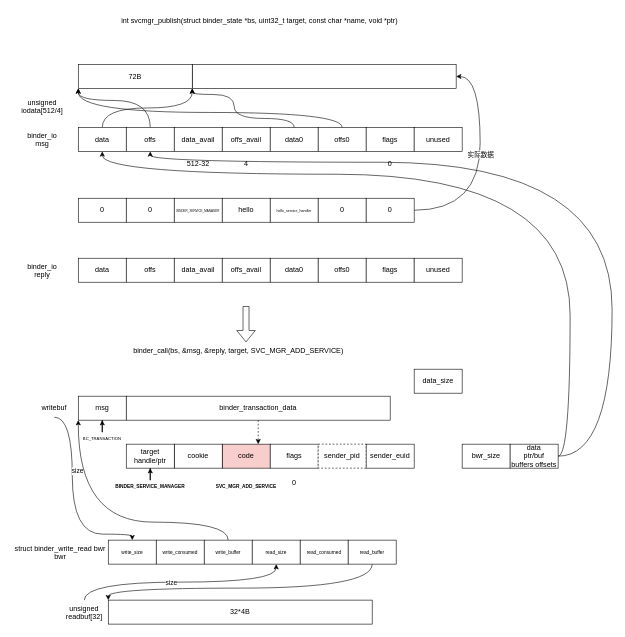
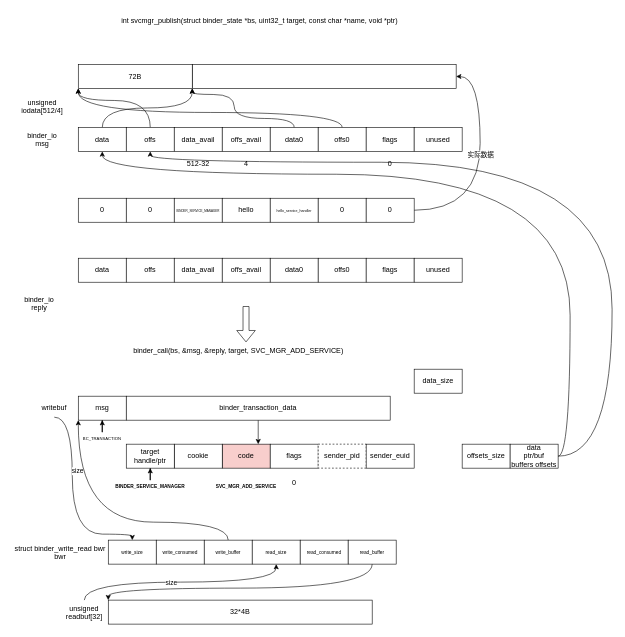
(42, 270) -> (39, 303)
(258, 429) -> (258, 429)
(486, 456) -> (486, 456)
